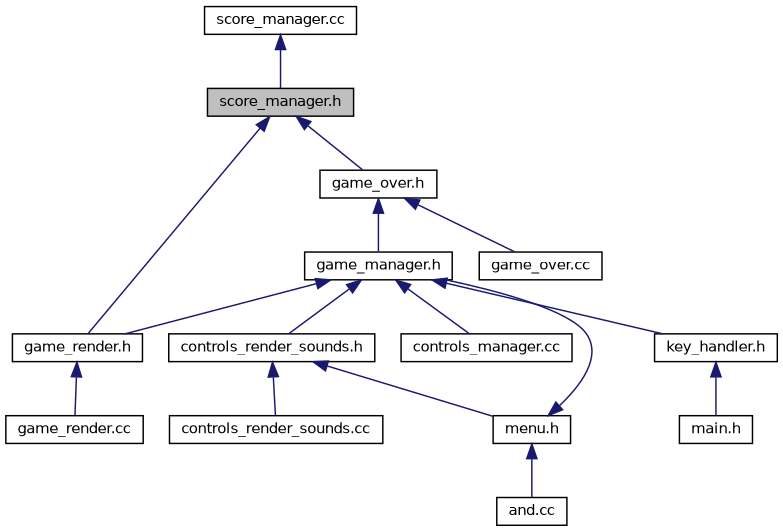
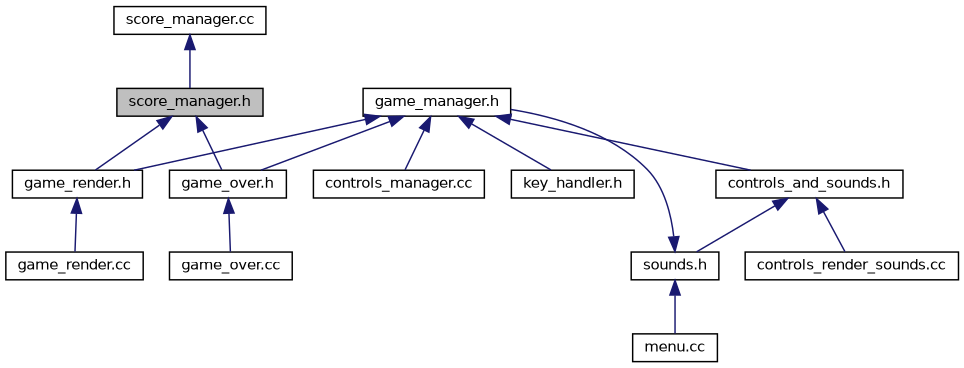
(378, 233) -> (325, 146)
(272, 348) -> (809, 184)
(532, 430) -> (675, 266)
(716, 430) -> none
(532, 511) -> (675, 348)
